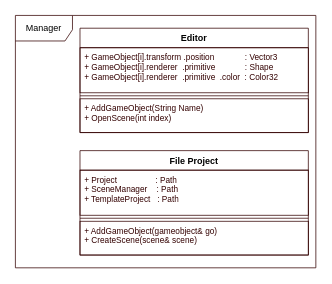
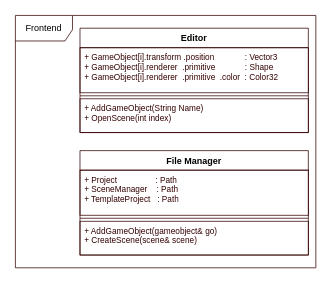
(44, 28) -> (44, 28)
(194, 161) -> (194, 161)
